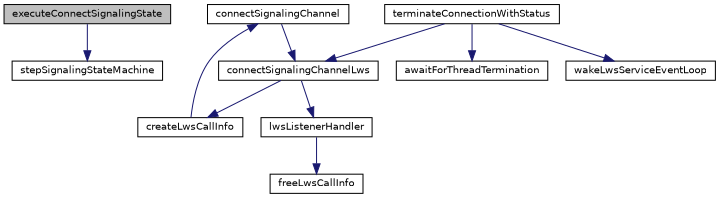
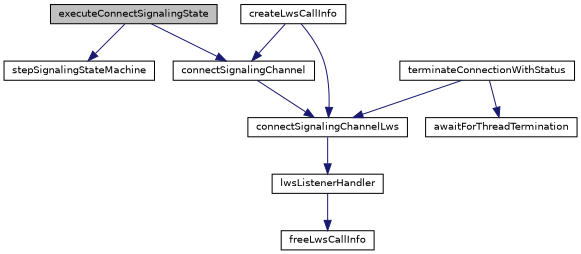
none -> (184, 40)
(641, 71) -> none
(249, 97) -> (324, 62)
